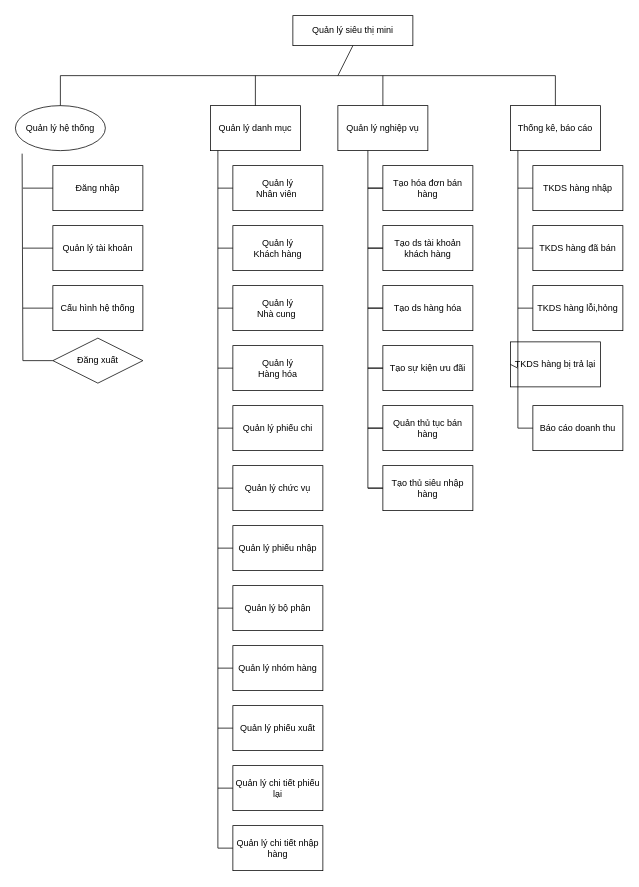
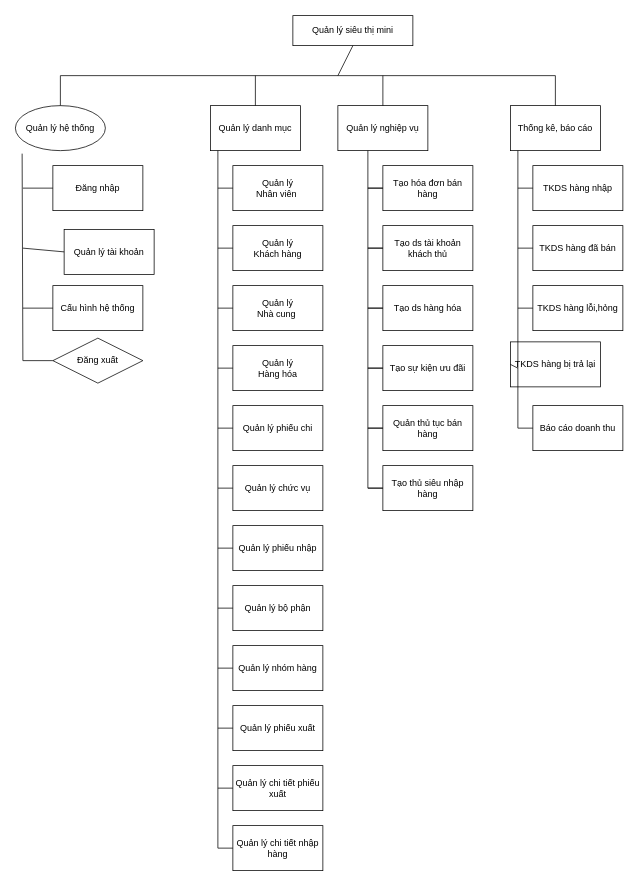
(98, 248) -> (109, 252)
(428, 248) -> (428, 248)
(278, 788) -> (278, 788)
